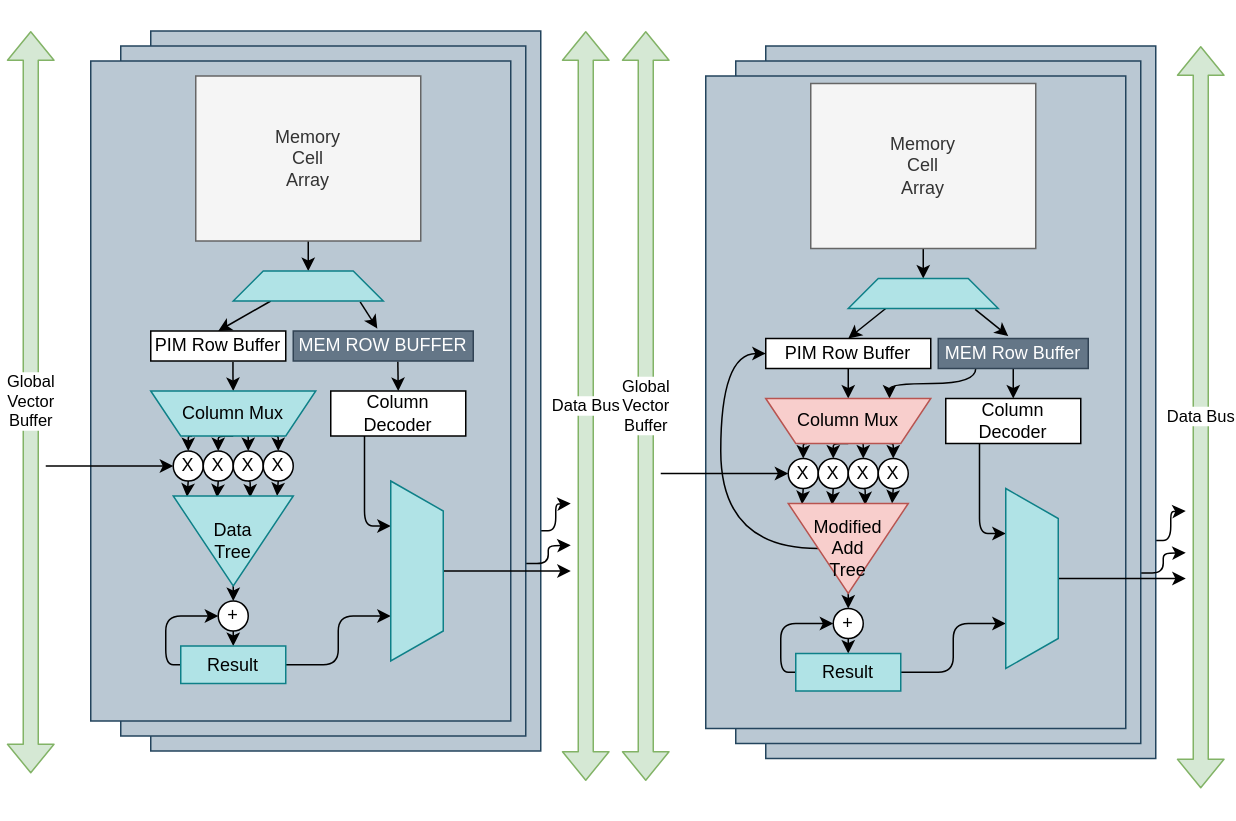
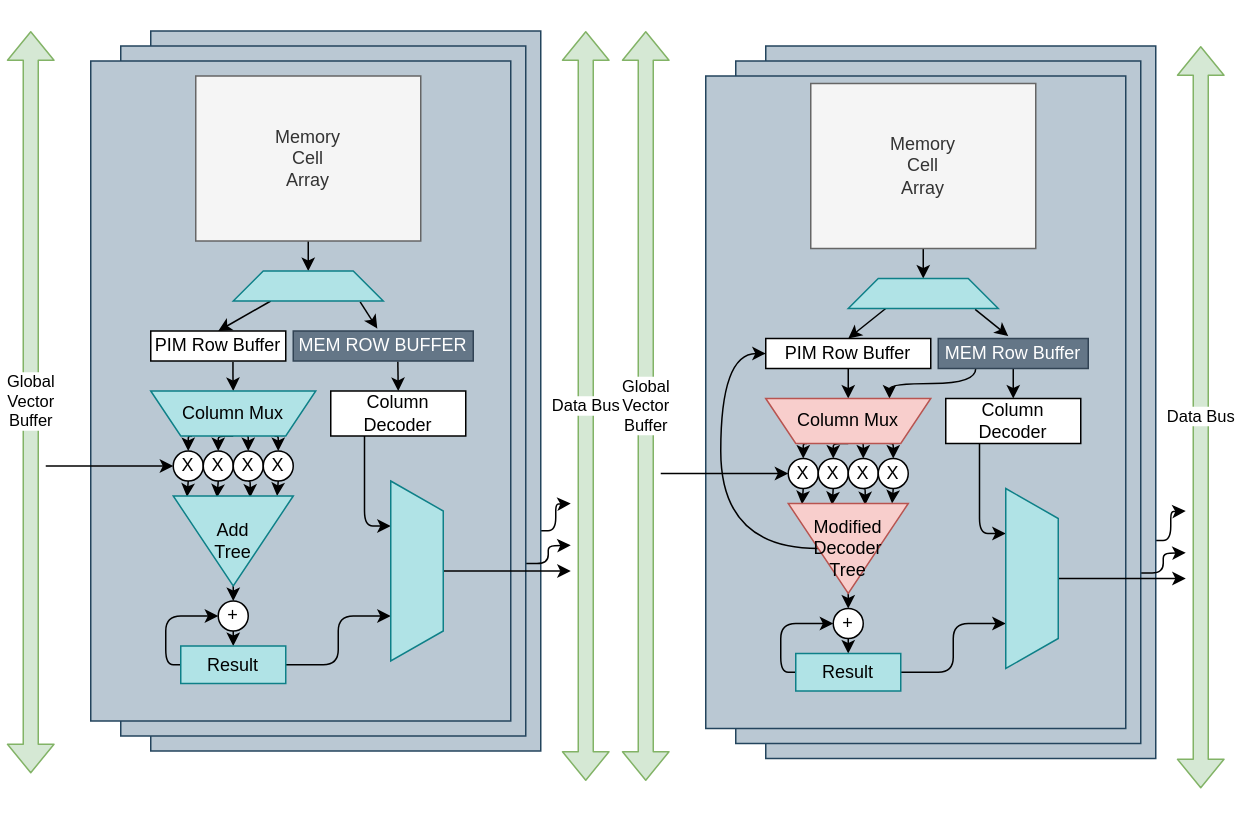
(233, 541) -> (233, 541)
(848, 548) -> (848, 548)
